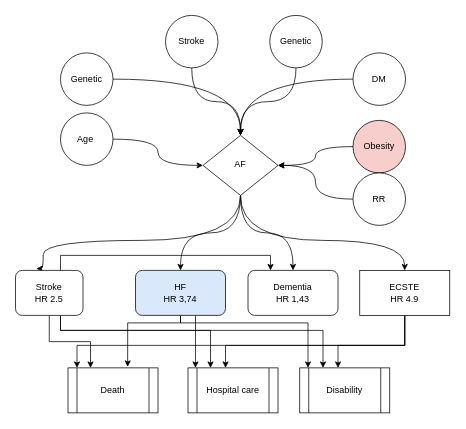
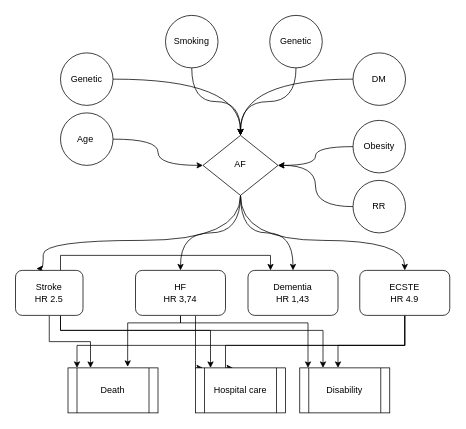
(192, 42) -> (192, 42)
(379, 147) -> (379, 147)
(379, 199) -> (379, 207)
(180, 293) -> (180, 293)
(405, 293) -> (405, 293)
(233, 390) -> (240, 390)
